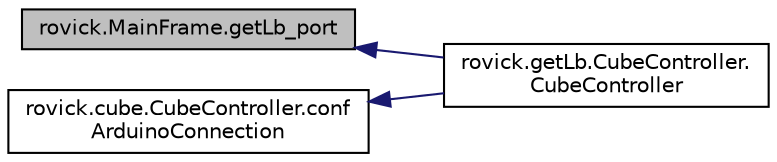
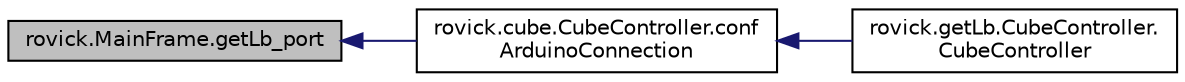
(410, 54) -> (390, 41)
